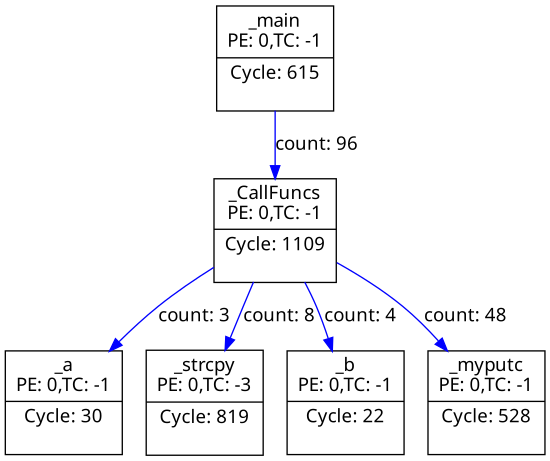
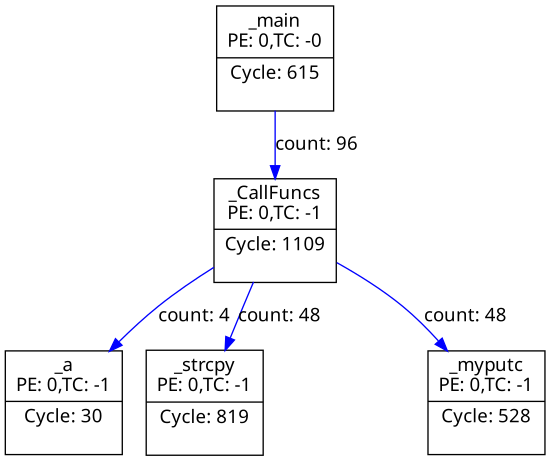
(275, 41) -> (275, 41)
(195, 316) -> (195, 316)
(280, 316) -> (280, 316)
(205, 385) -> (205, 385)
(346, 403) -> none
